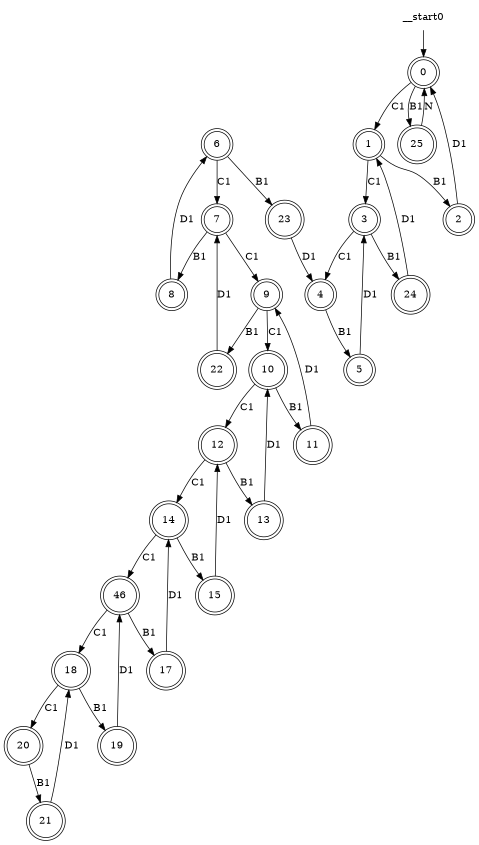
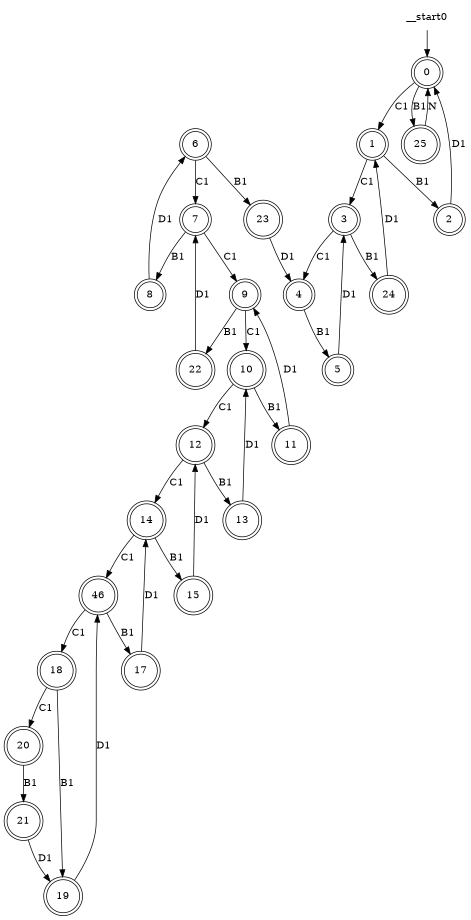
(61, 750) -> (35, 859)
